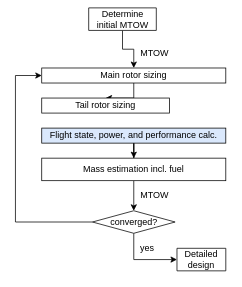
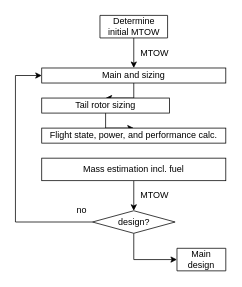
(122, 19) -> (134, 27)
(134, 75) -> (134, 75)
none -> (105, 121)
(134, 135) -> (134, 135)
(134, 153) -> none
none -> (81, 210)
(134, 222) -> (134, 222)
(147, 248) -> none
(201, 259) -> (201, 259)
